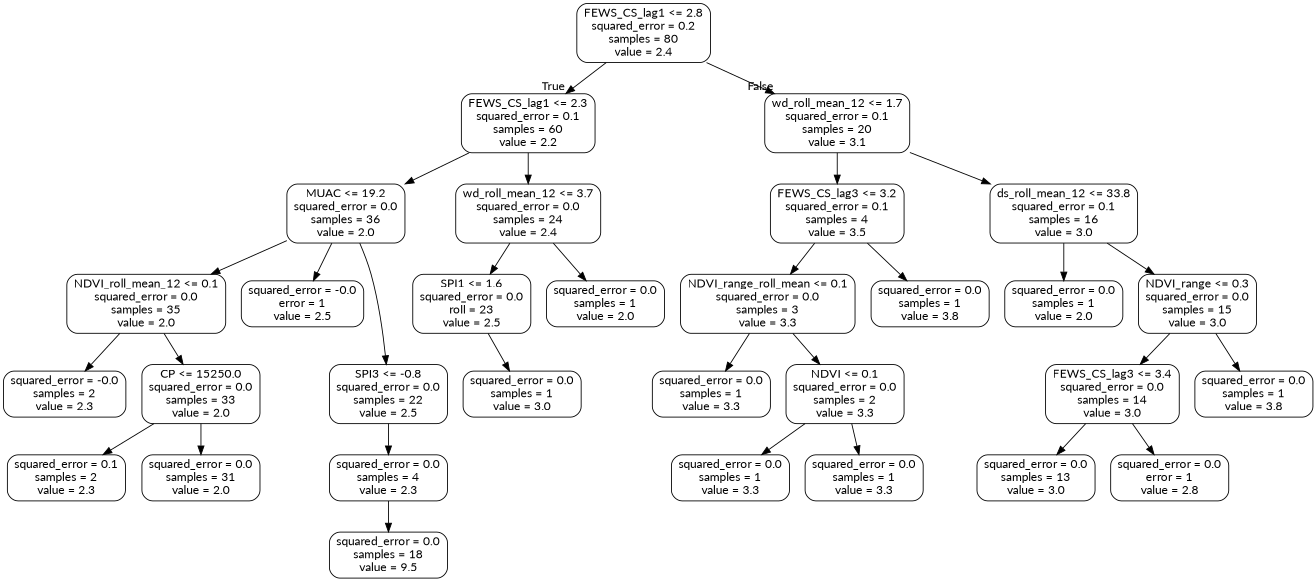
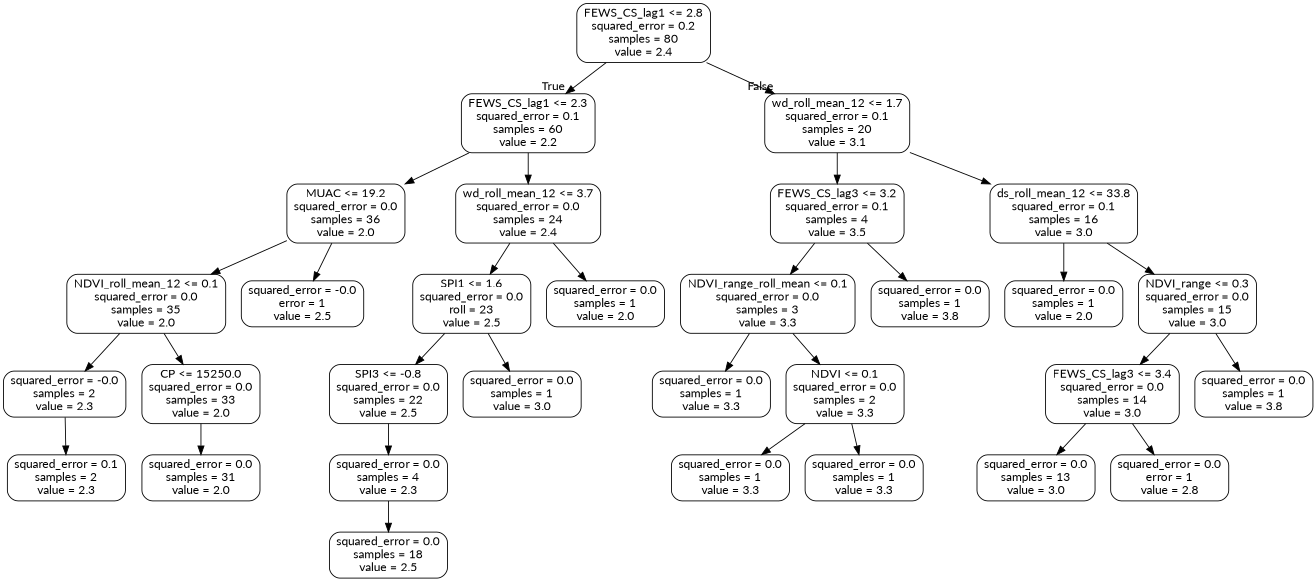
(377, 298) -> (433, 346)
(132, 437) -> (65, 432)
(388, 555) -> (388, 555)
